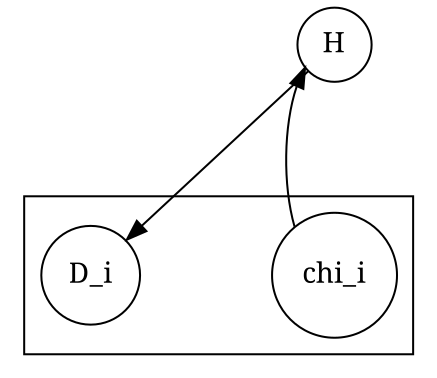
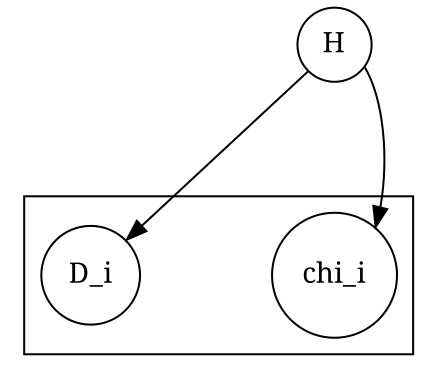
(286, 156) -> (383, 135)
